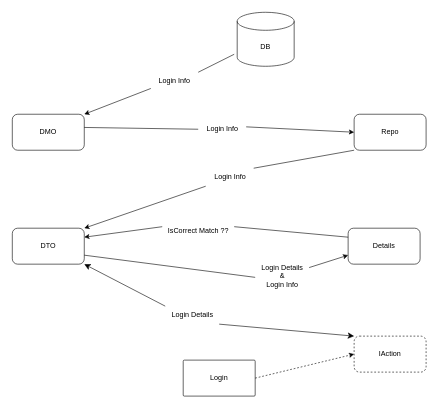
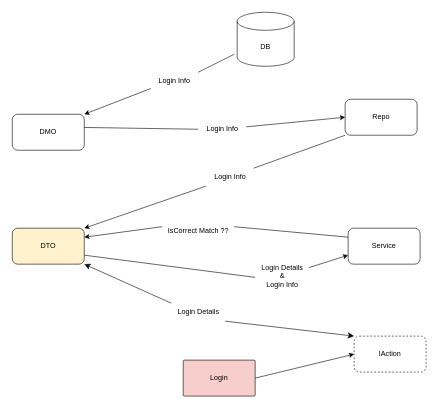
(390, 132) -> (381, 117)
(48, 246) -> (48, 246)
(384, 246) -> (384, 246)
(192, 315) -> (198, 312)
(302, 367) -> (302, 367)
(219, 378) -> (219, 378)
